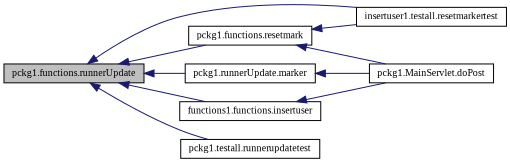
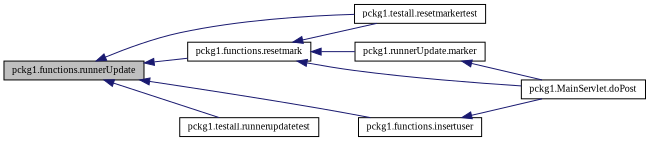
(431, 17) -> (420, 14)
(170, 73) -> (338, 52)
(250, 111) -> (420, 127)
